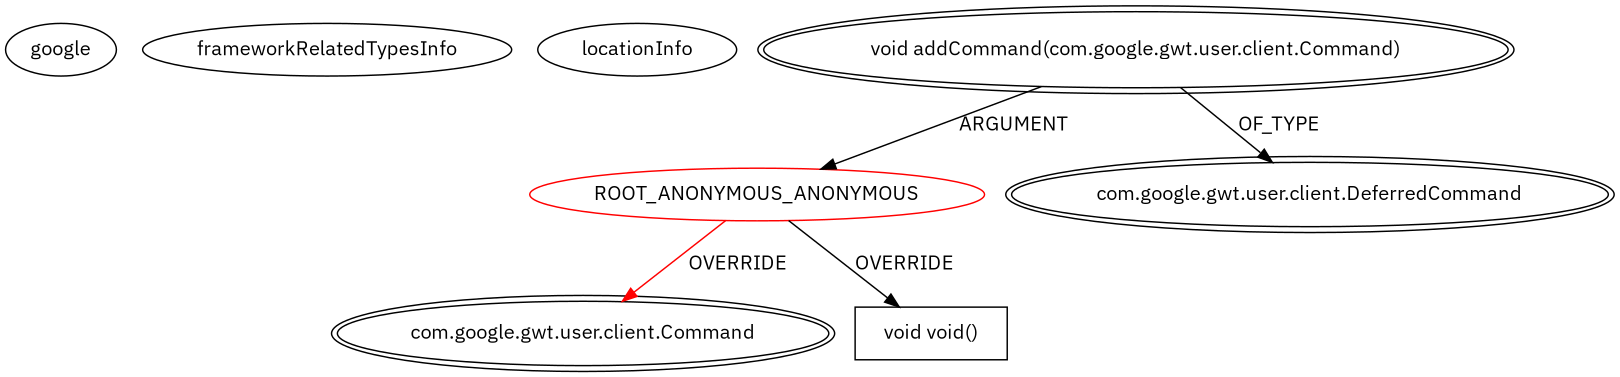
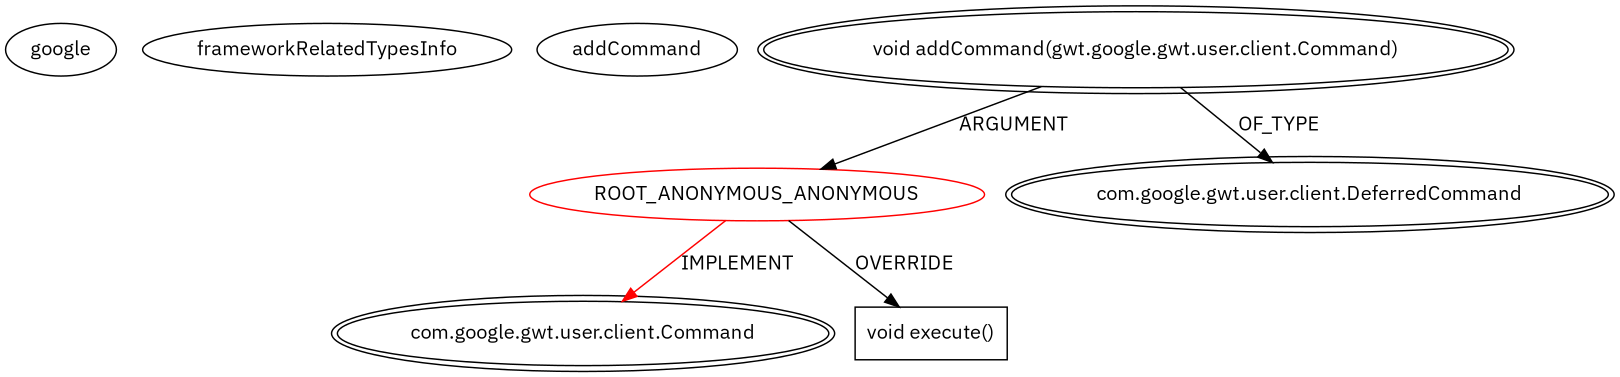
(637, 50) -> (637, 50)
(1136, 50) -> (1136, 50)
(738, 264) -> (738, 264)
(931, 333) -> (931, 333)
